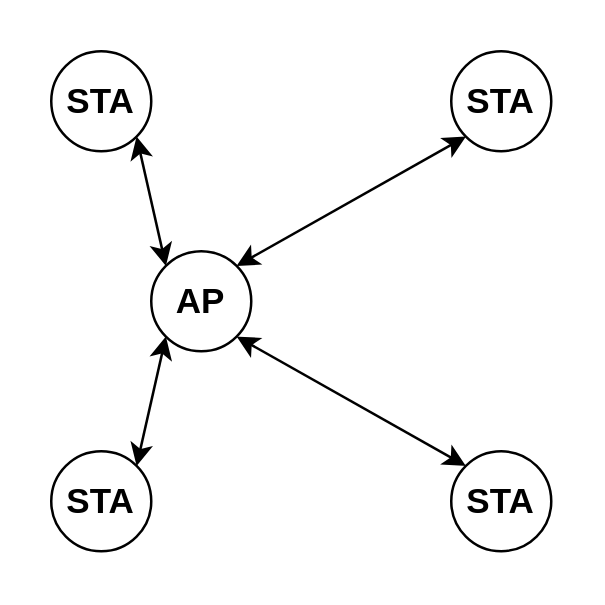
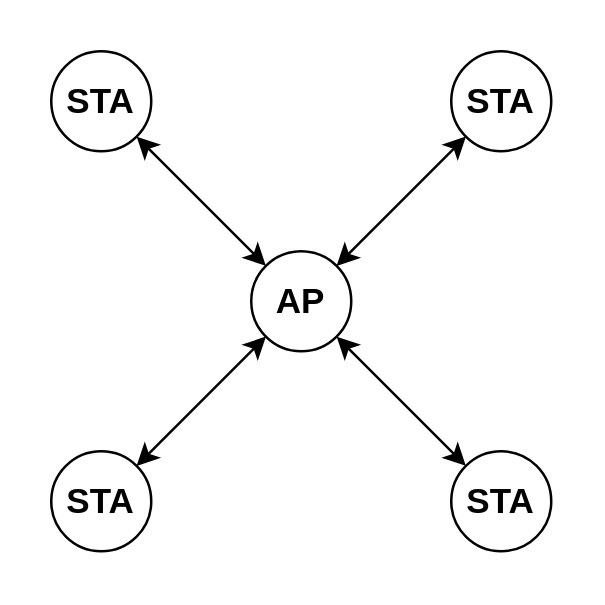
(201, 301) -> (301, 301)
